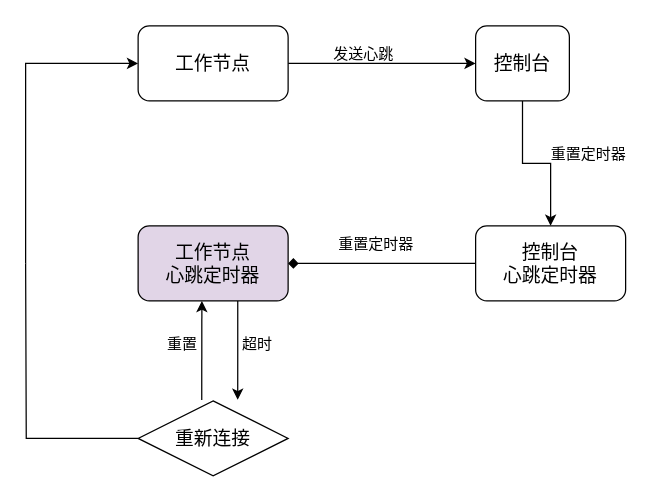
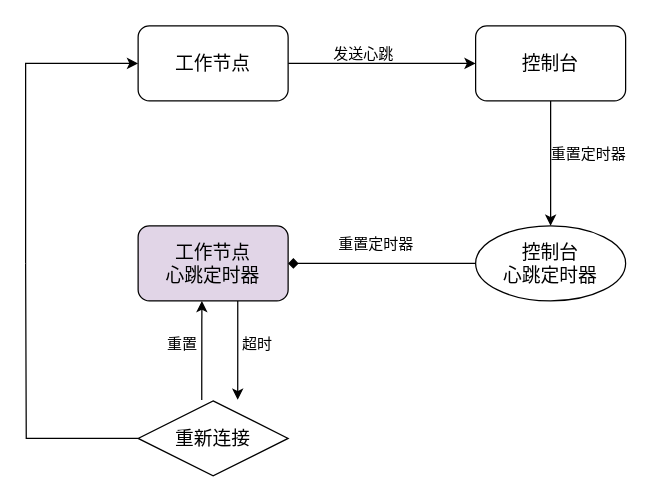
(523, 63) -> (551, 63)
(551, 263) -> (551, 263)
